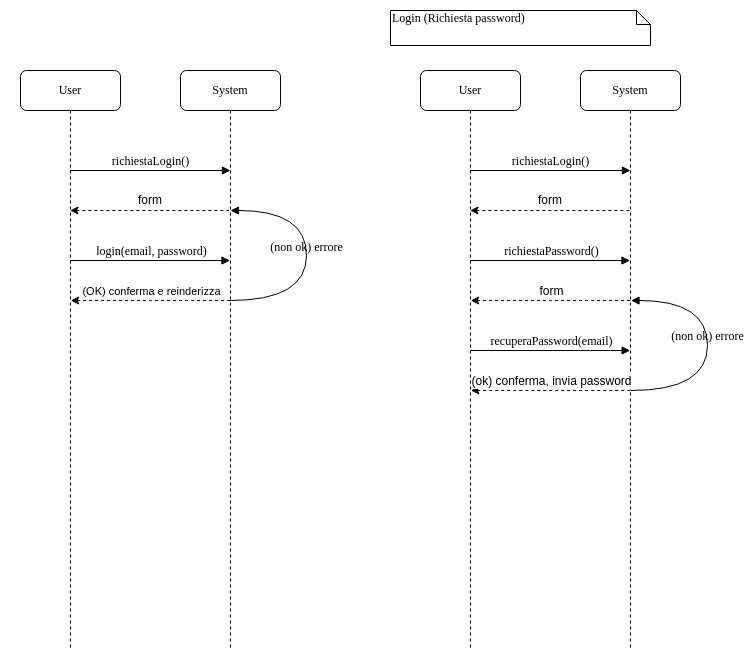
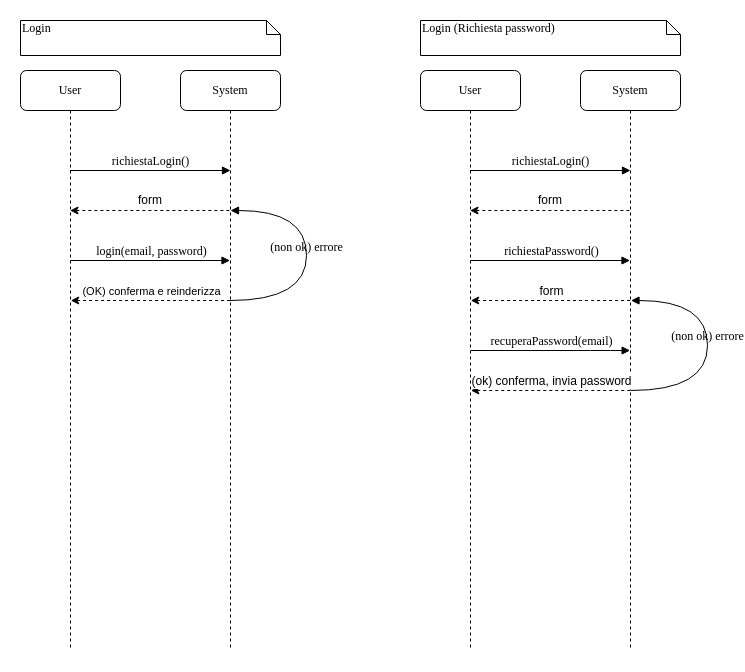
(521, 28) -> (551, 38)
none -> (151, 38)
